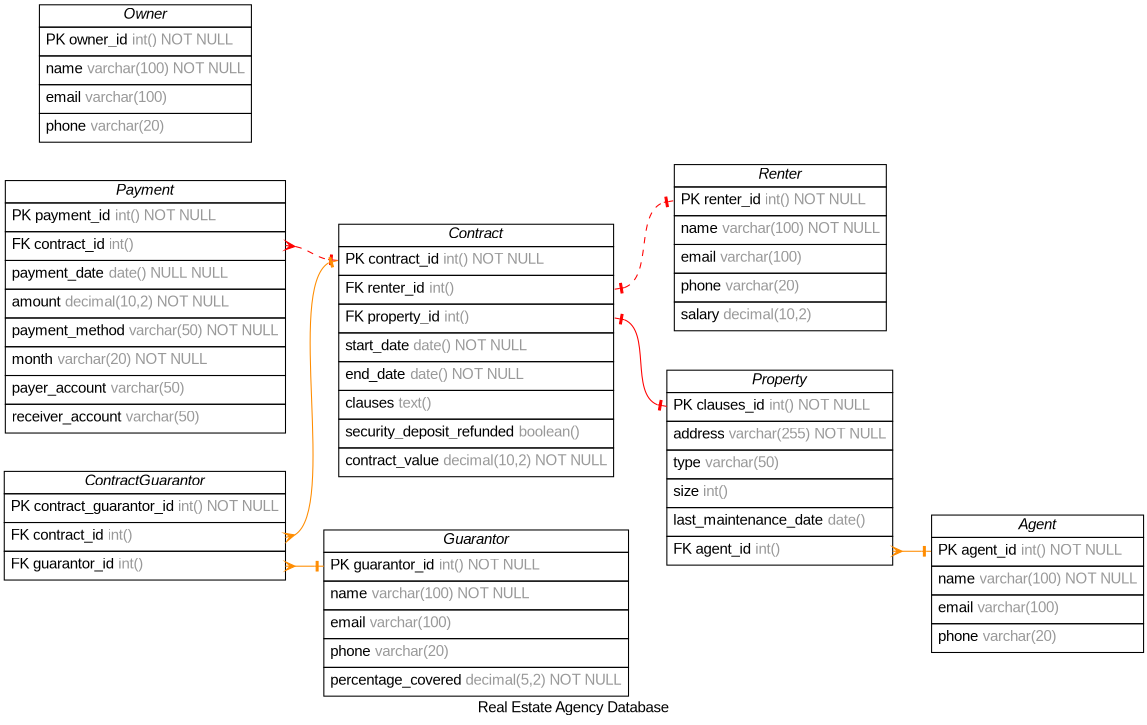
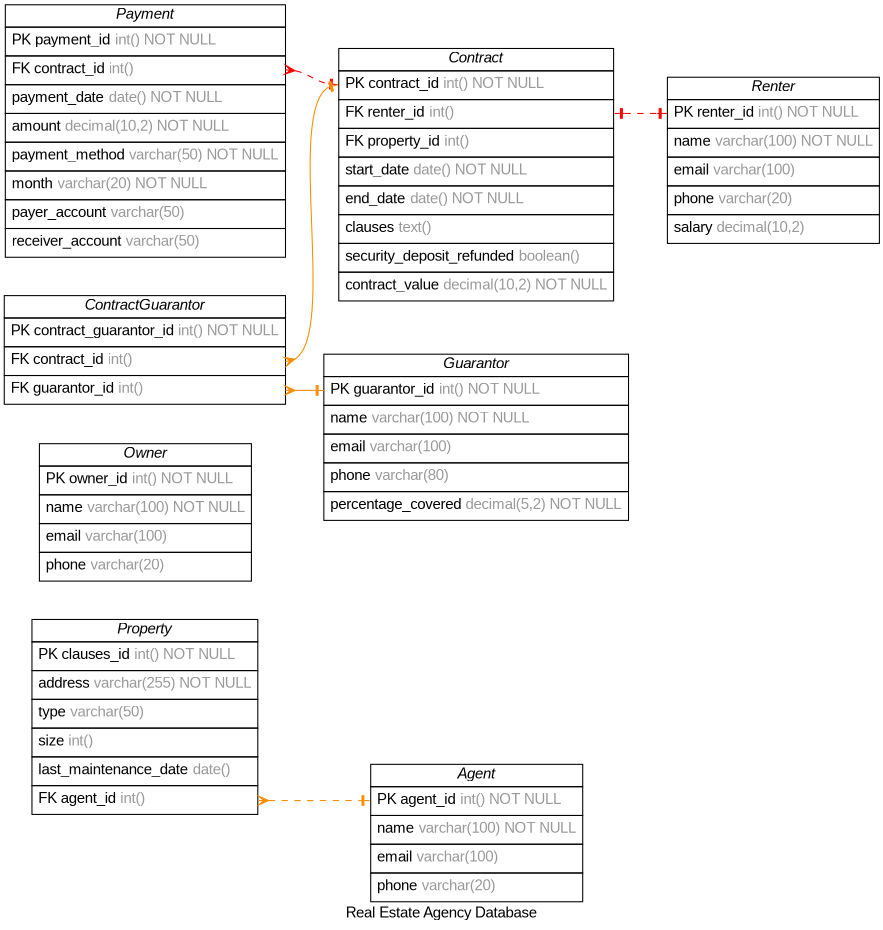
(168, 273) -> (166, 97)
(641, 362) -> none
(912, 551) -> (314, 801)
(412, 651) -> (412, 476)
